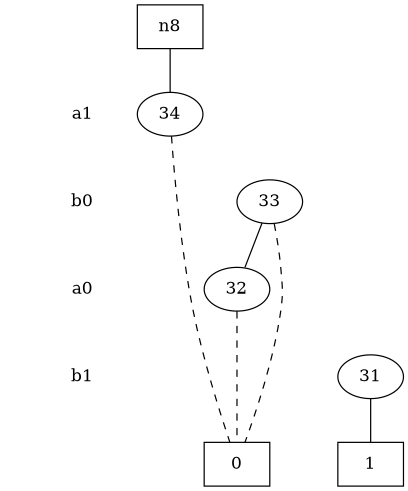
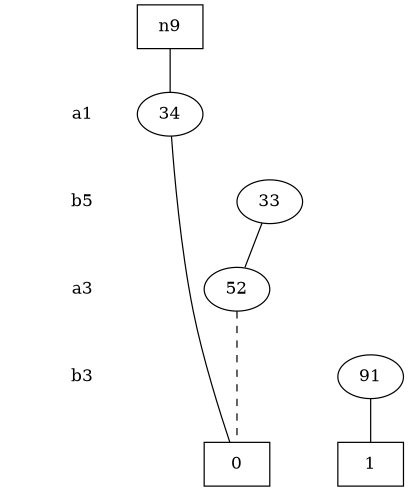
(170, 27) -> (170, 27)
(83, 202) -> (83, 202)
(83, 289) -> (83, 289)
(237, 289) -> (237, 289)
(190, 291) -> (190, 291)
(277, 335) -> none
(83, 377) -> (83, 377)
(371, 377) -> (371, 377)
